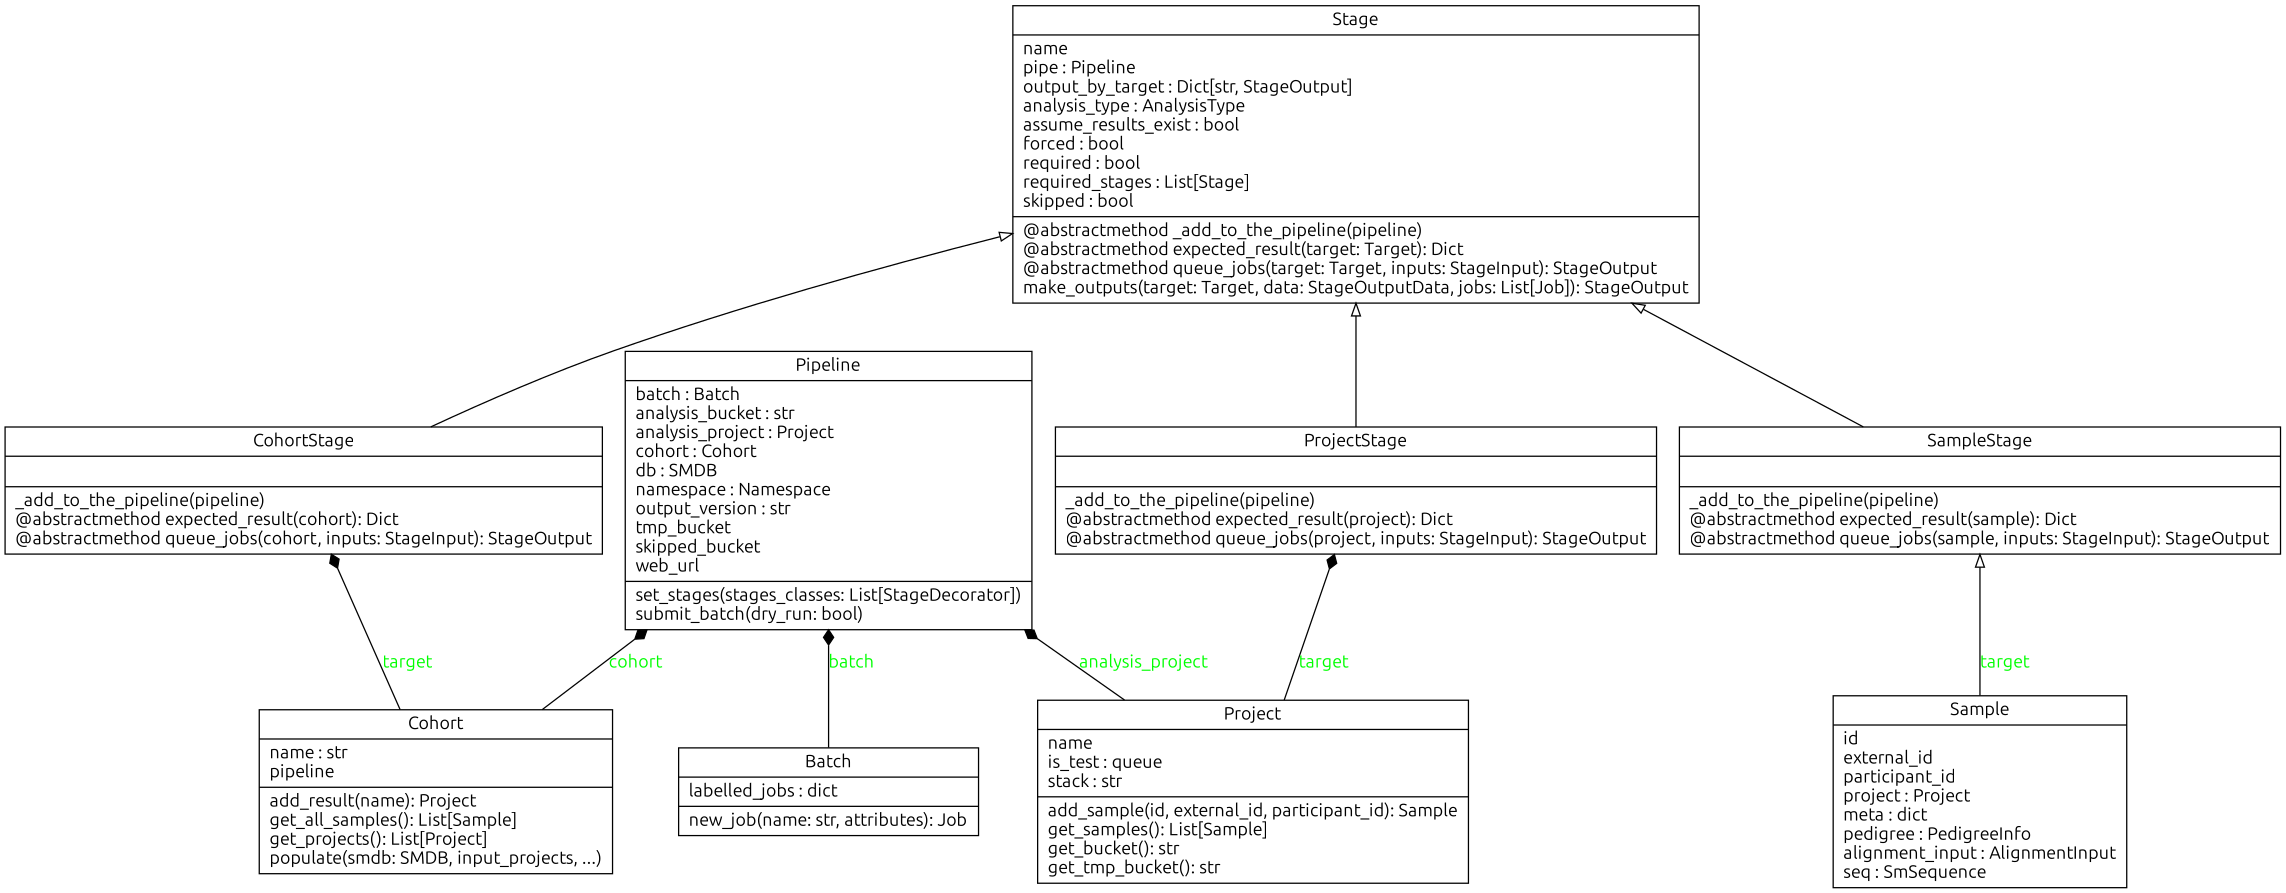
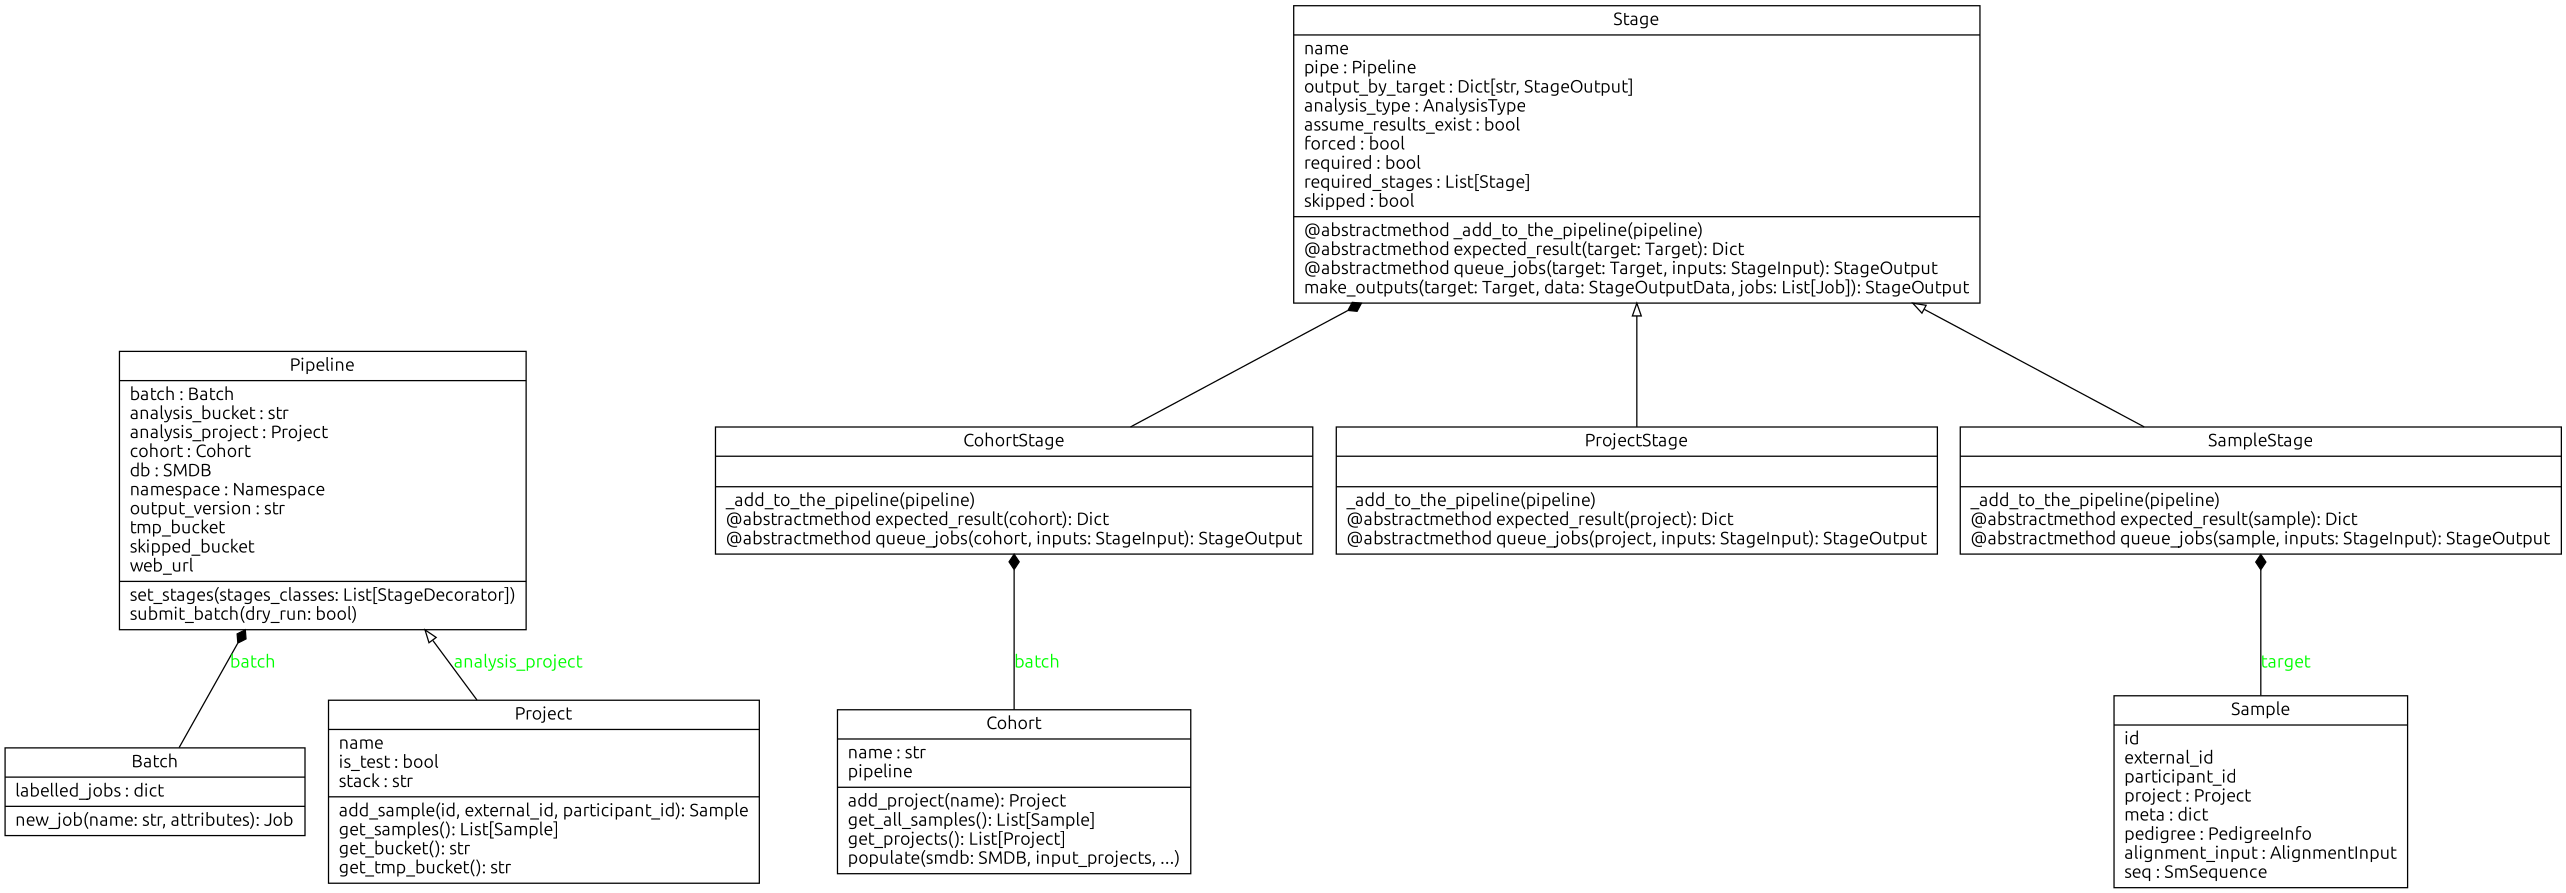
(711, 318) -> (1239, 369)
(1980, 631) -> (2261, 633)
(1307, 635) -> none
(408, 663) -> (1038, 663)
(1081, 669) -> (455, 670)
(588, 674) -> none
(1106, 762) -> (389, 762)
(373, 801) -> (957, 801)
